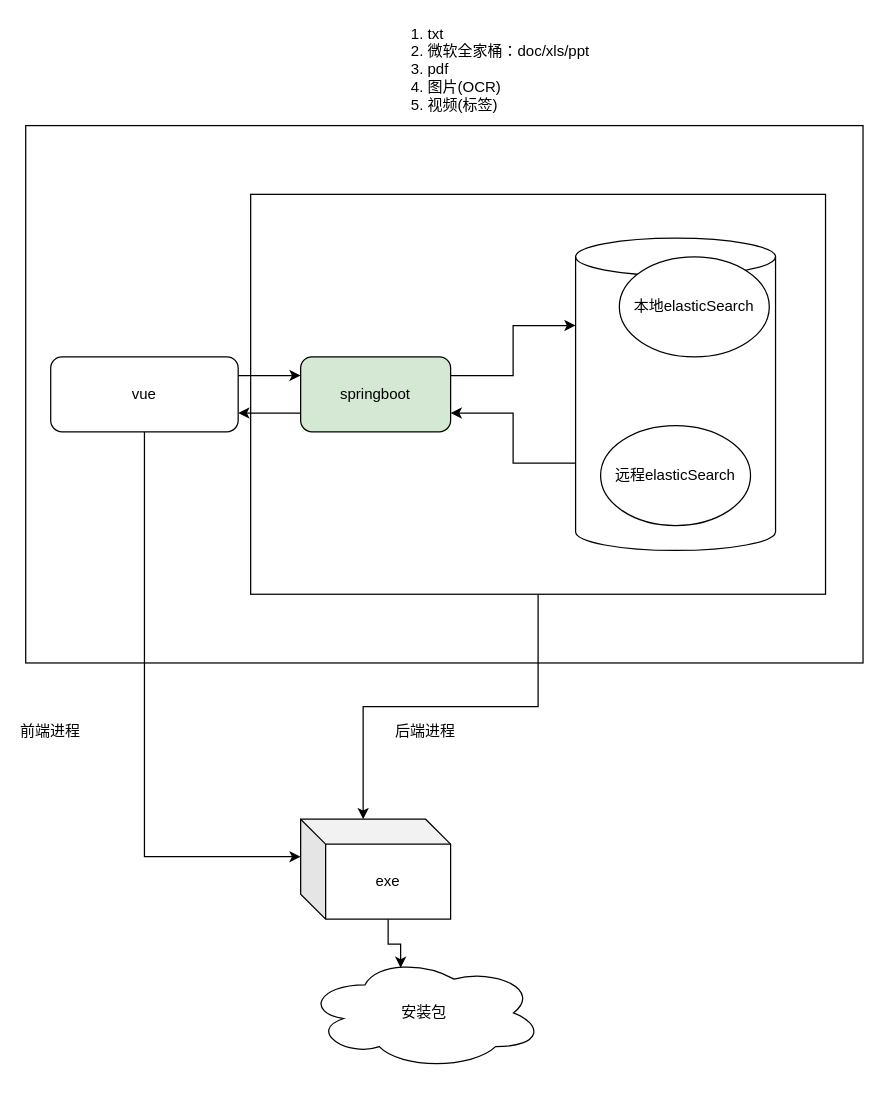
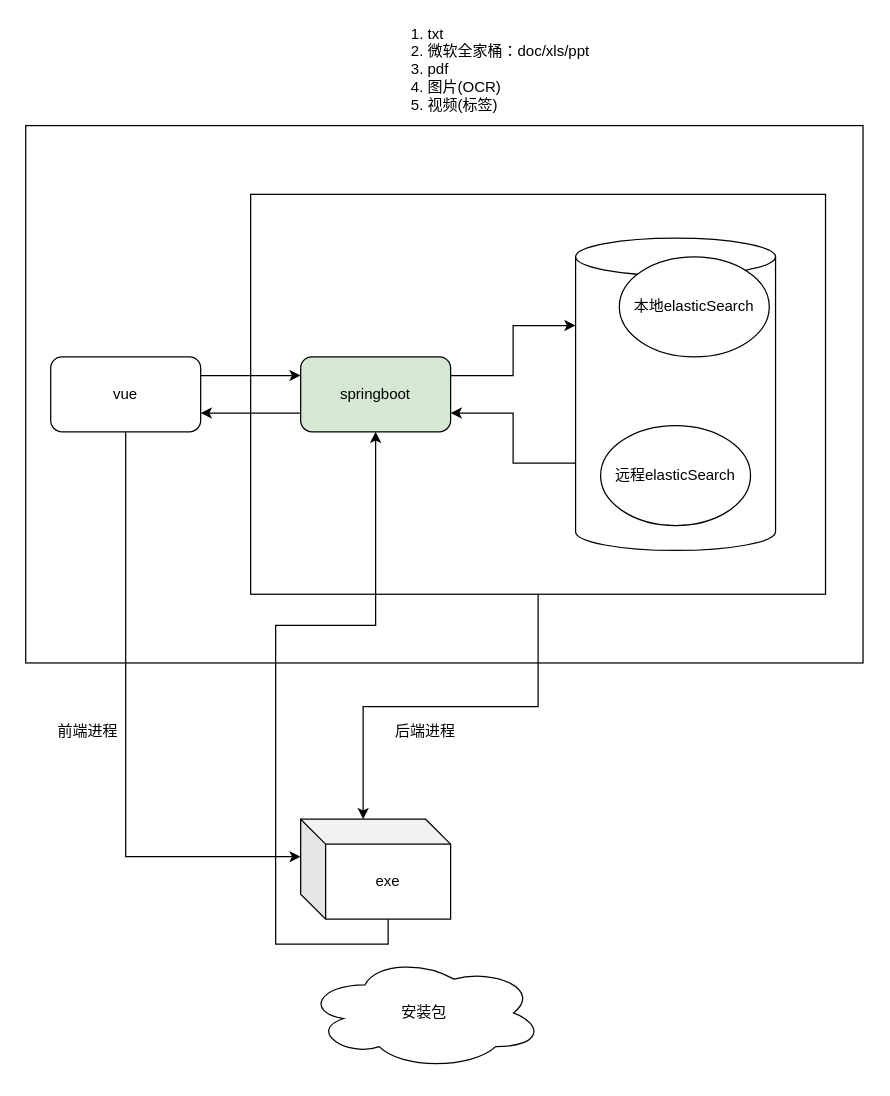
(144, 394) -> (126, 394)
(51, 732) -> (88, 732)
(401, 944) -> (276, 700)
